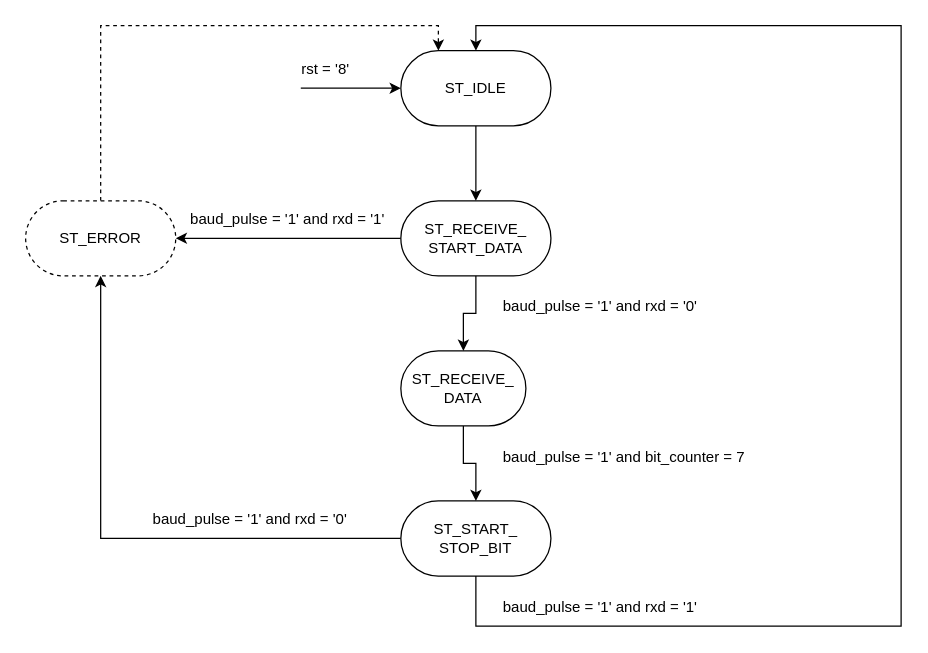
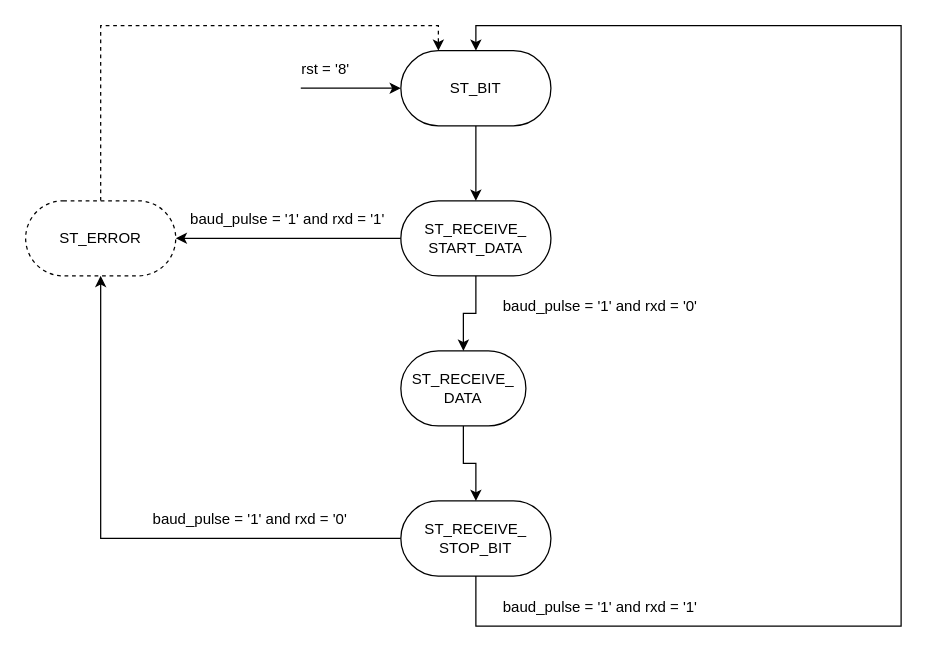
(476, 88) -> (476, 88)
(669, 457) -> none
(476, 538) -> (476, 538)
